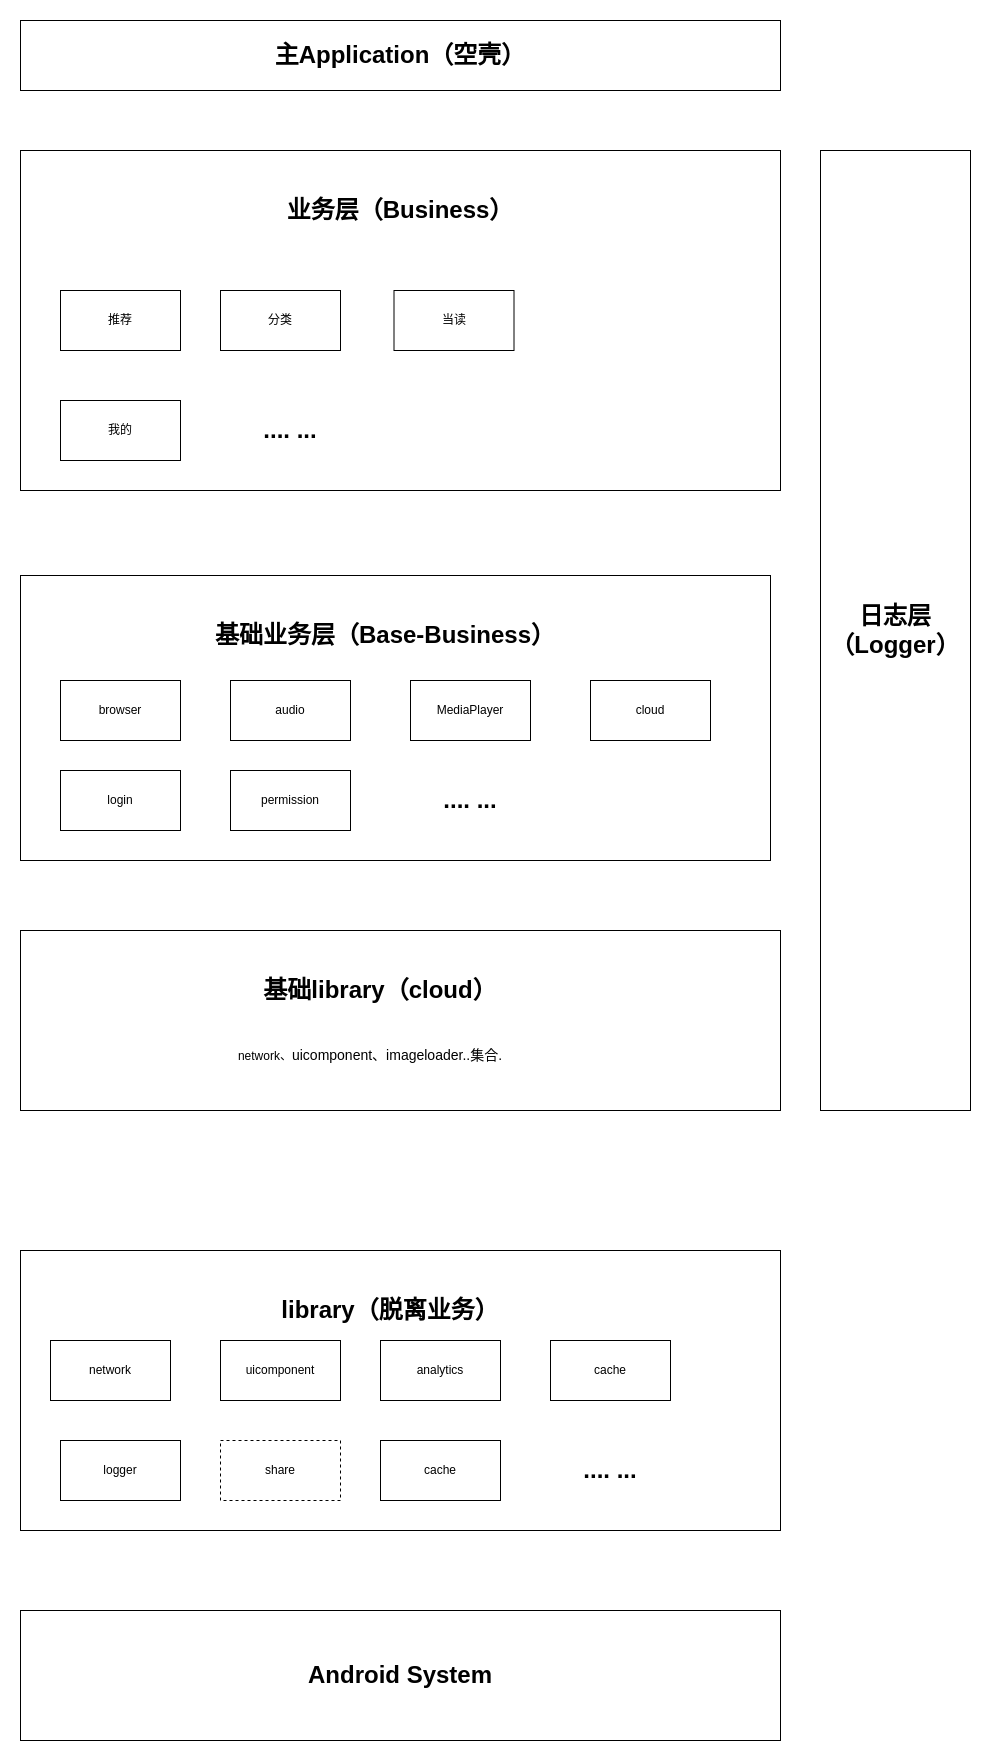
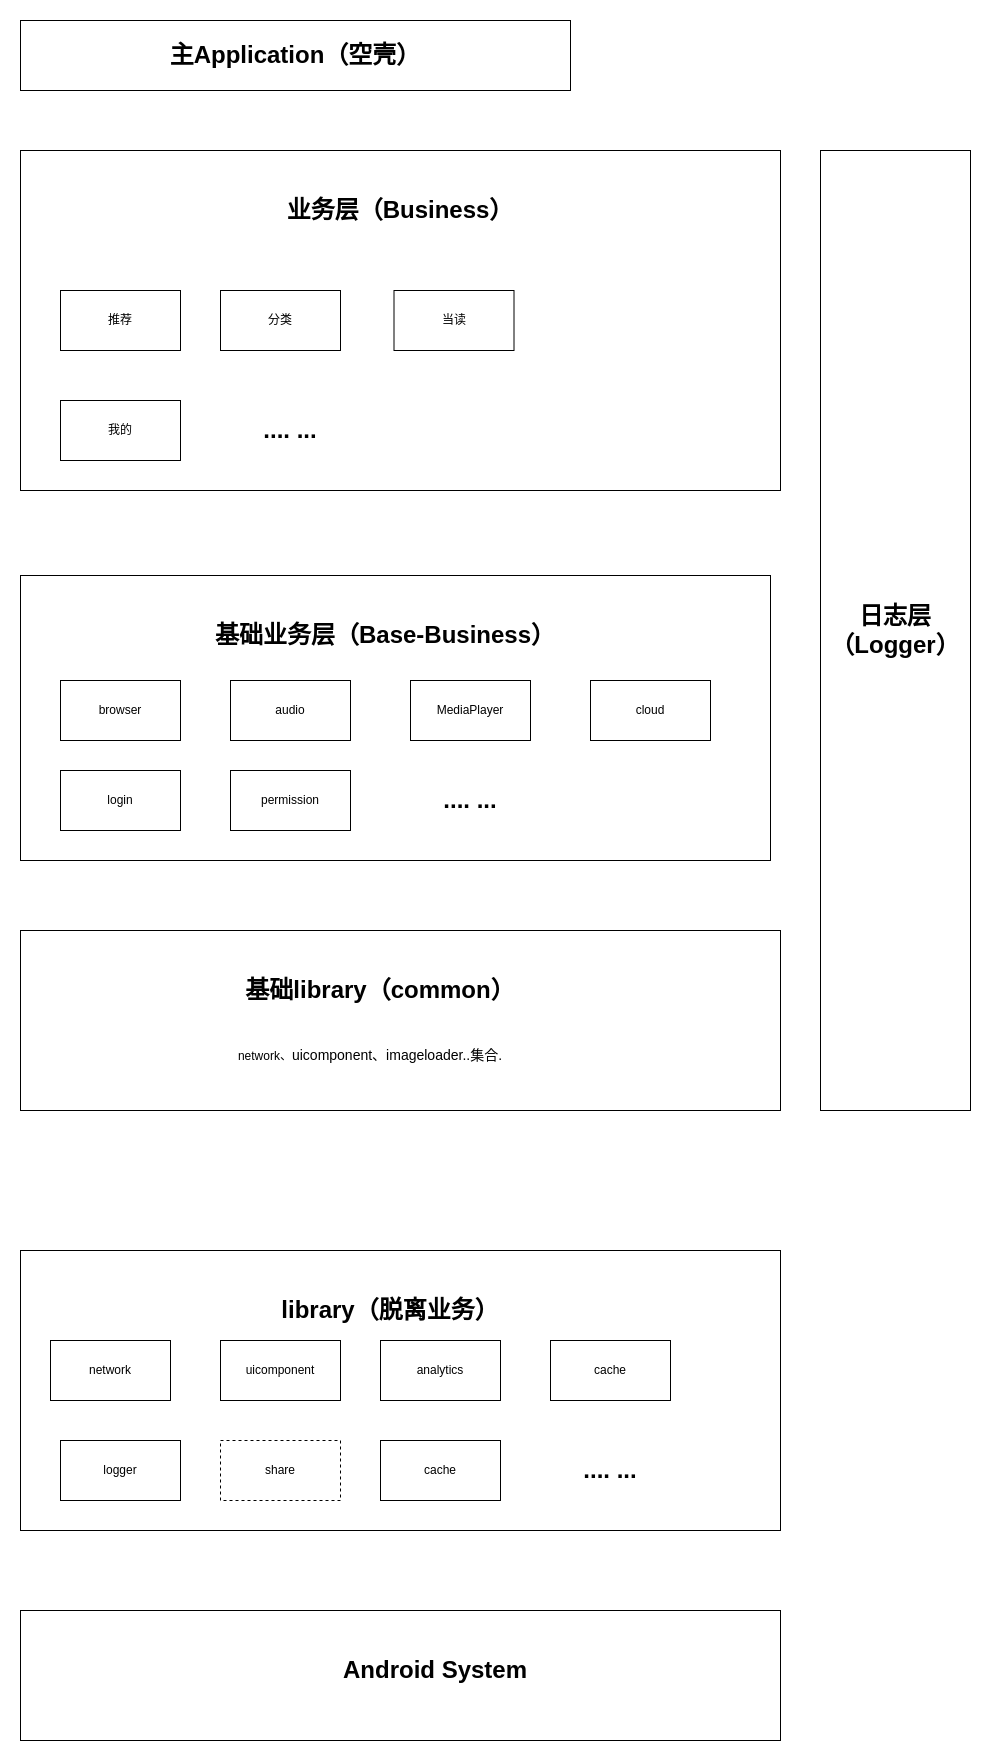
(401, 56) -> (296, 56)
(381, 991) -> (381, 991)
(401, 1676) -> (436, 1671)
